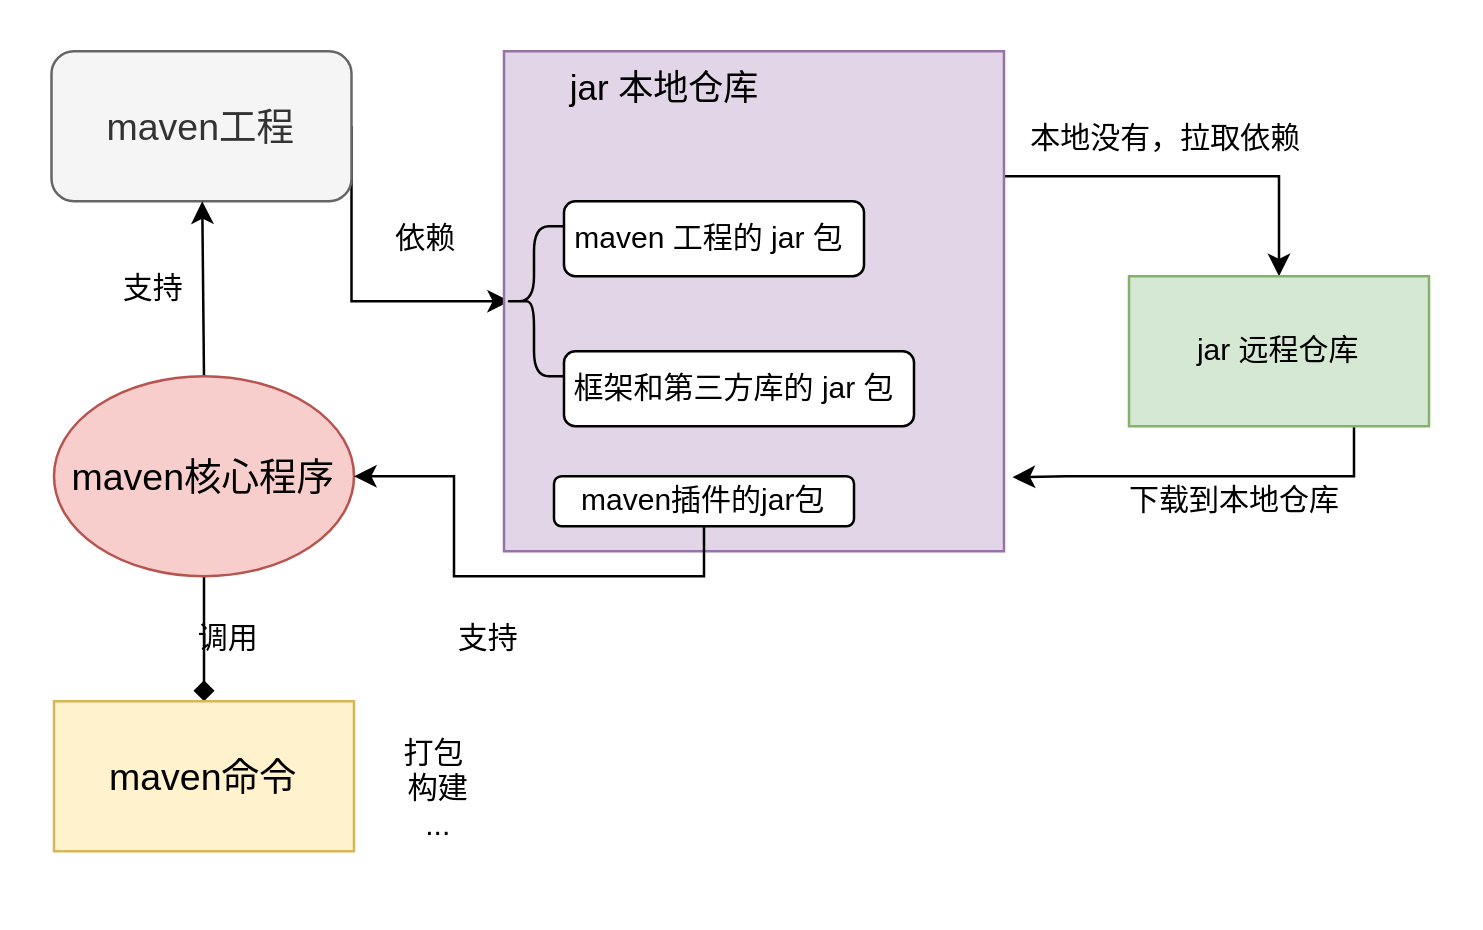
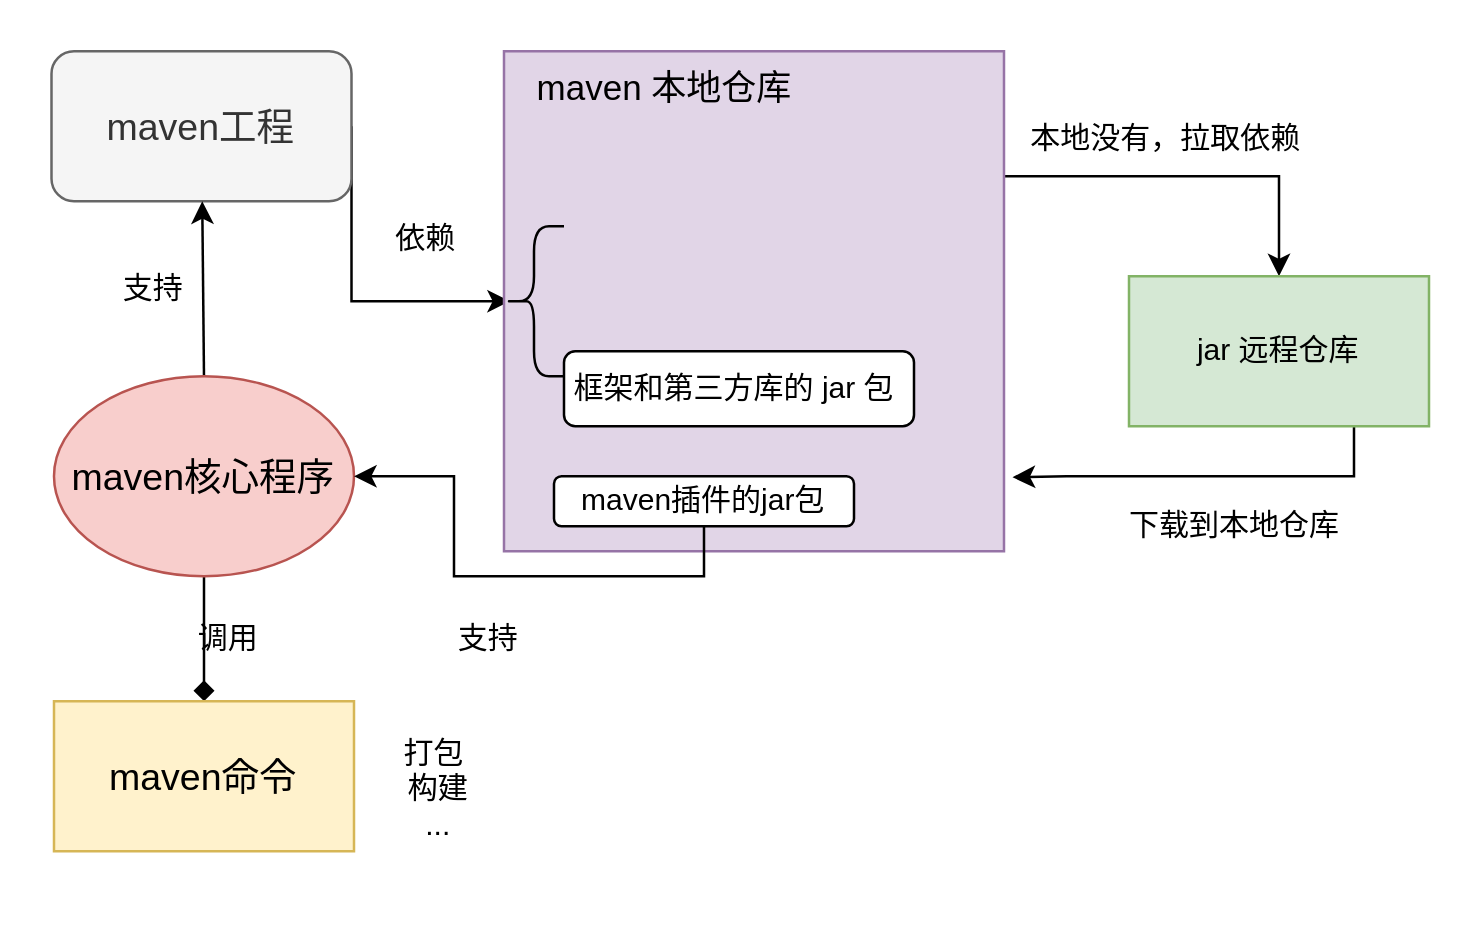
(665, 89) -> (665, 89)
(714, 239) -> none
(1235, 501) -> (1235, 526)
